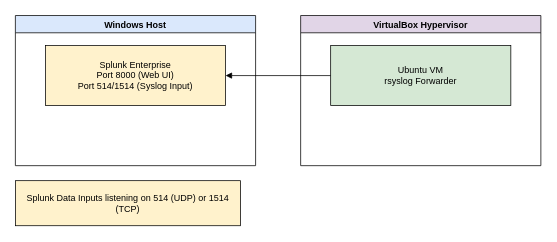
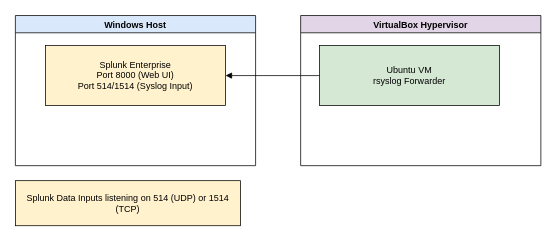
(420, 75) -> (409, 75)
